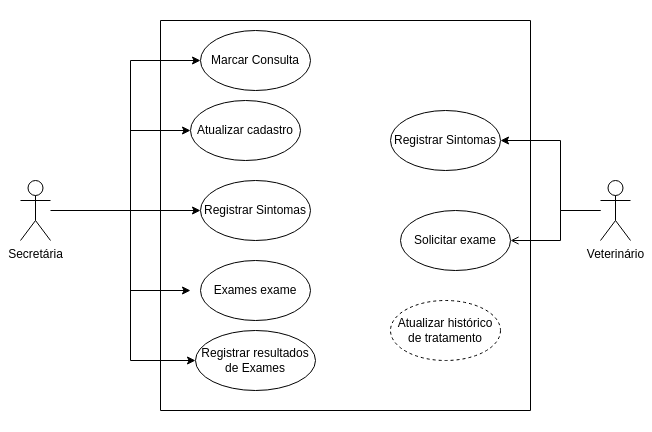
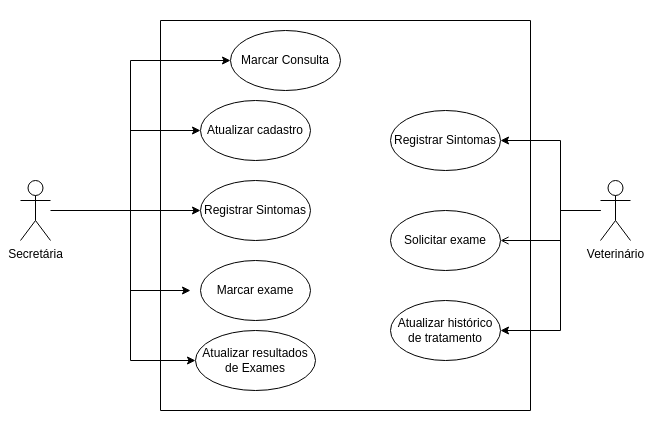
(256, 61) -> (286, 61)
(246, 131) -> (256, 131)
(456, 241) -> (446, 241)
(256, 291) -> (256, 291)
none -> (561, 313)
(446, 331) -> (446, 331)
(256, 361) -> (256, 361)
